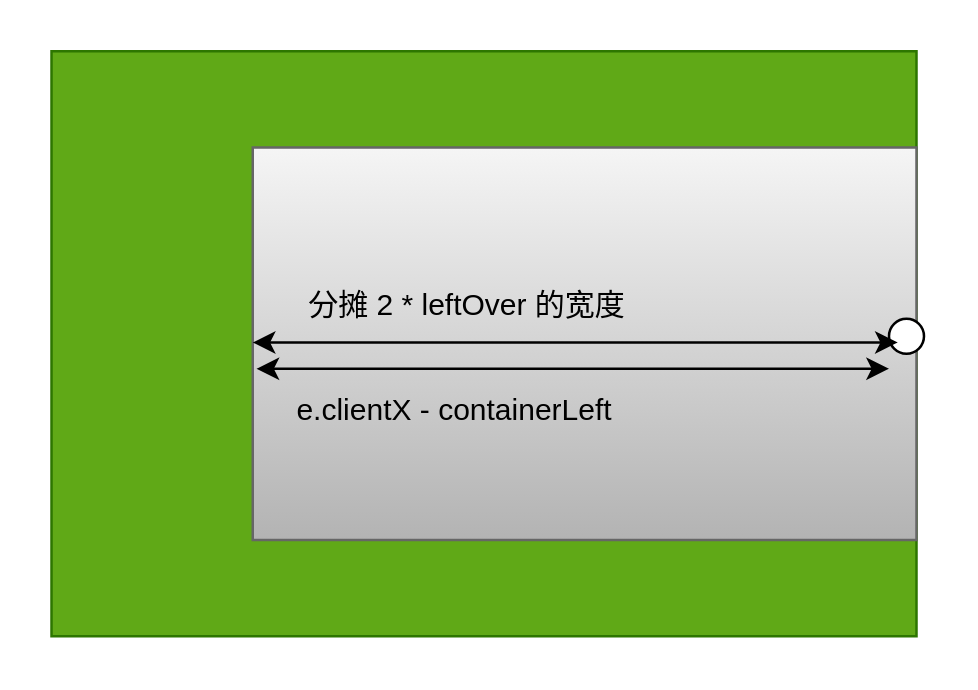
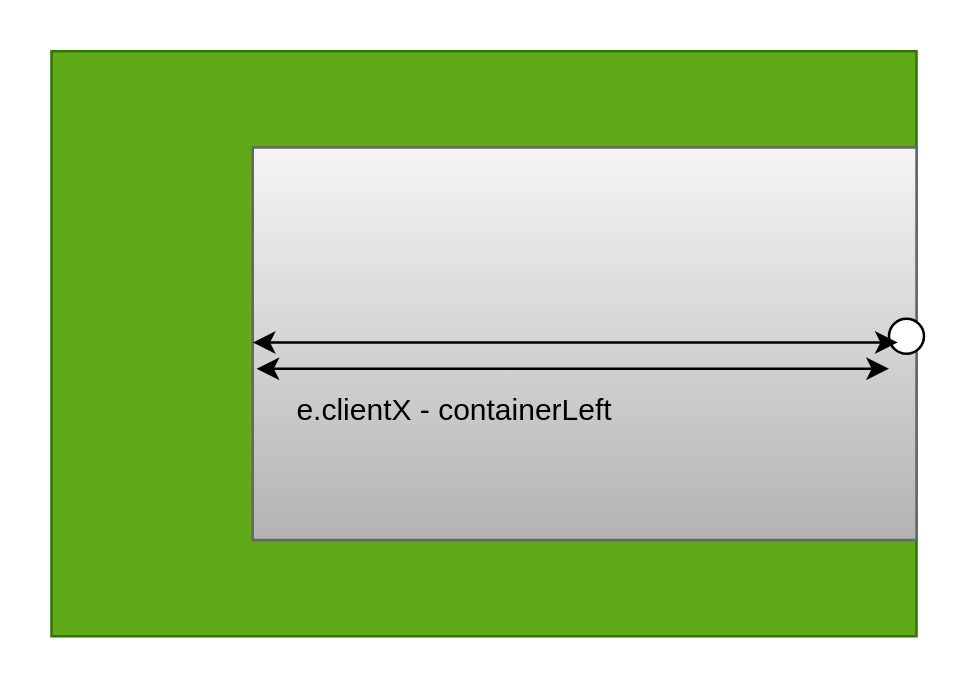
(465, 306) -> none
